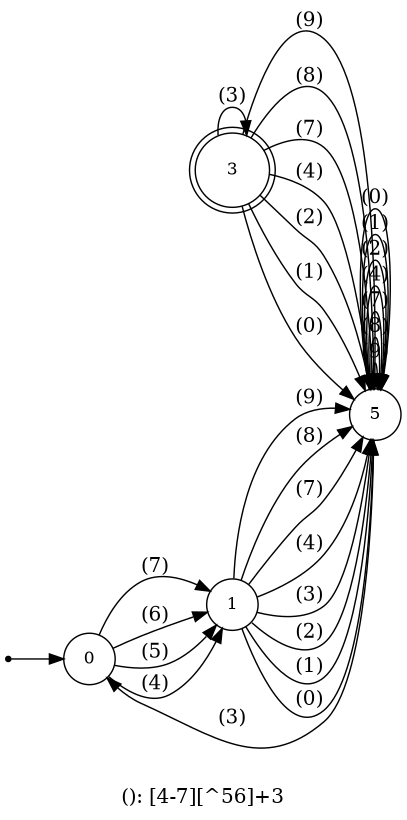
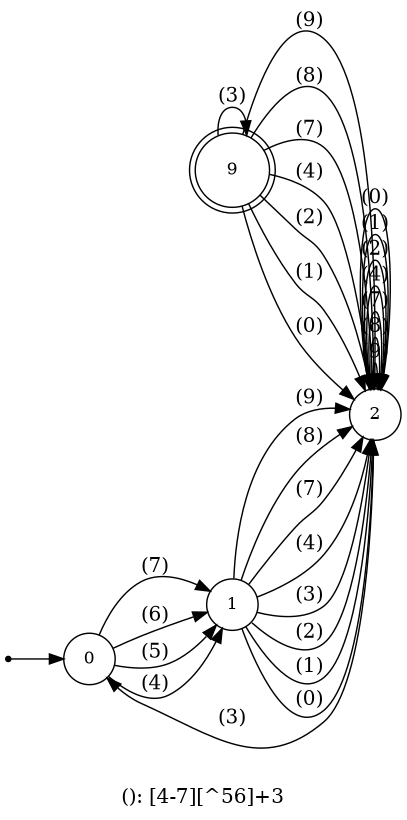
(232, 170) -> (232, 170)
(375, 415) -> (375, 415)
